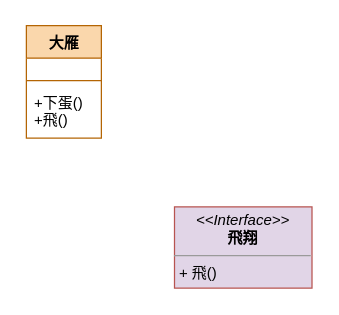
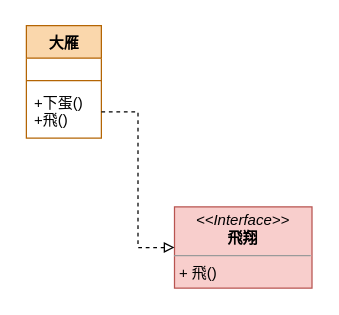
none -> (138, 175)
(243, 248) -> (243, 248)
